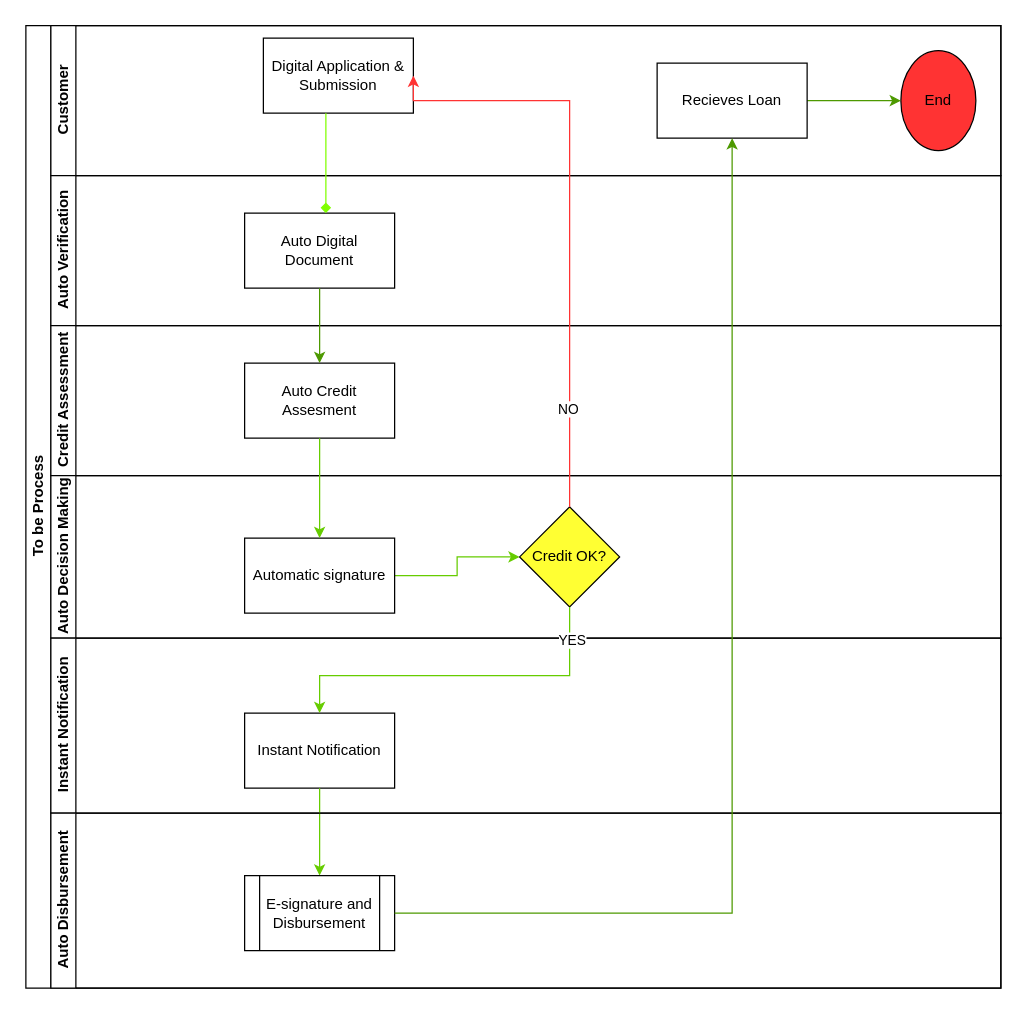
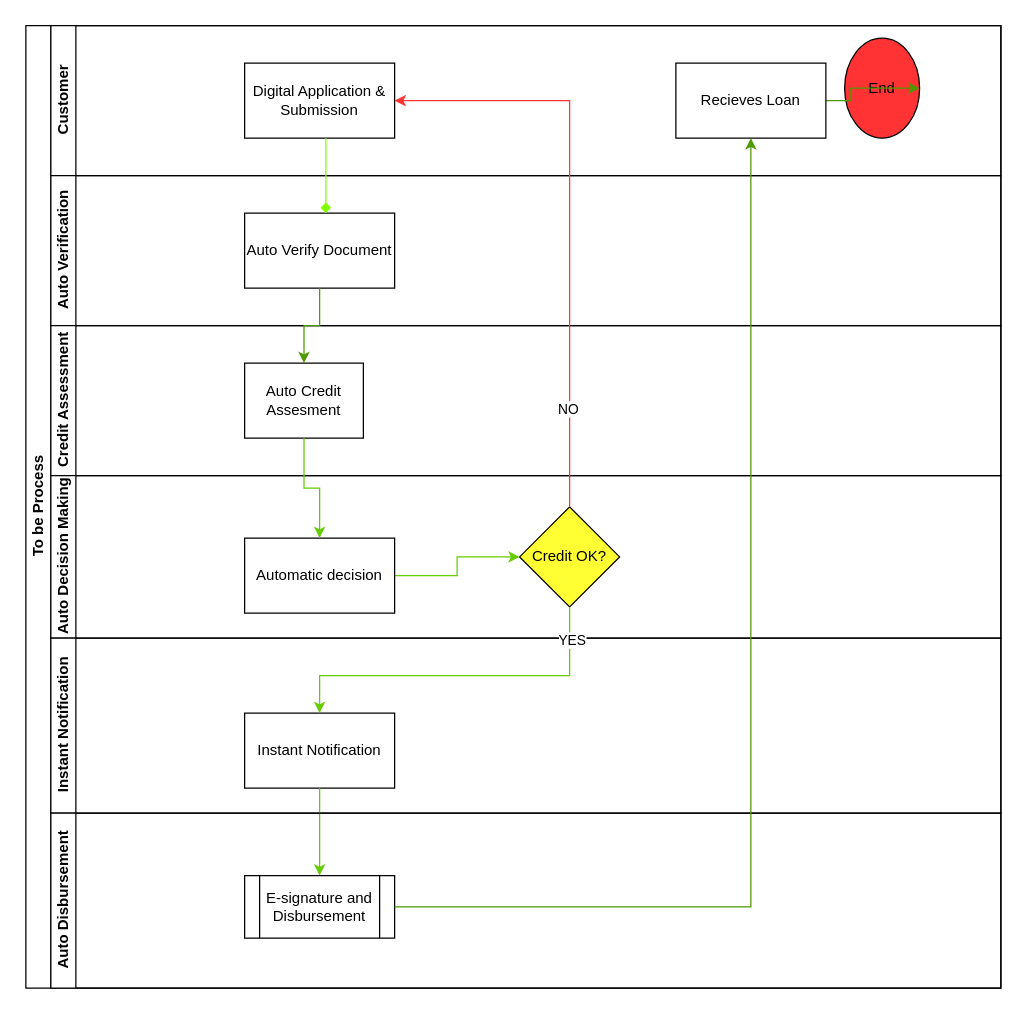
(338, 76) -> (319, 101)
(732, 101) -> (751, 101)
(938, 101) -> (882, 88)
(319, 251) -> (319, 251)
(319, 401) -> (304, 401)
(319, 576) -> (319, 576)
(319, 913) -> (319, 907)
